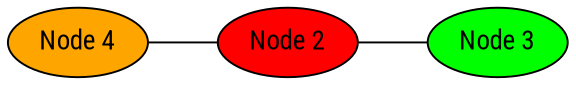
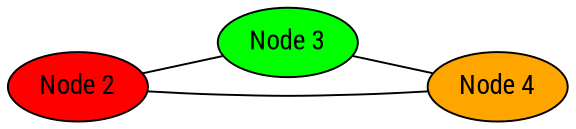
none -> (393, 65)
